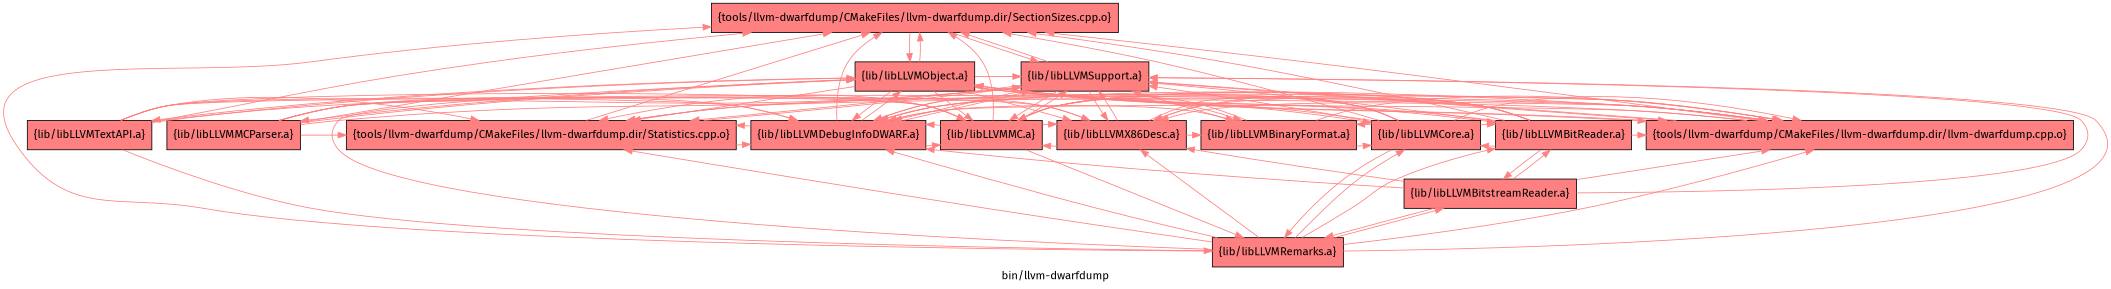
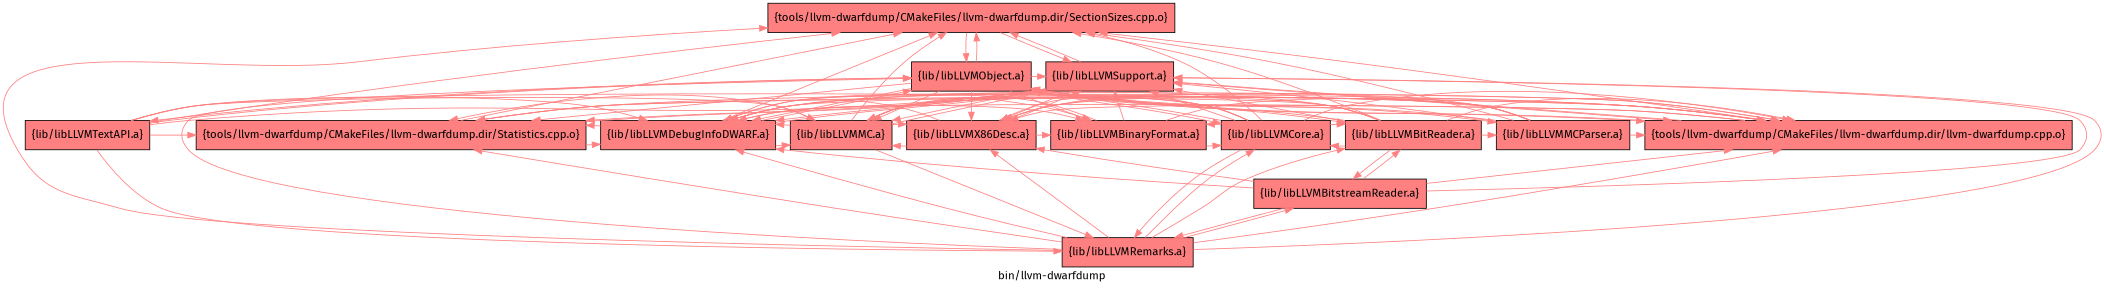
(1278, 93) -> (1485, 135)
none -> (1046, 104)
